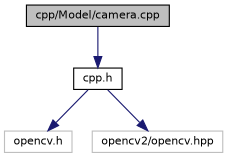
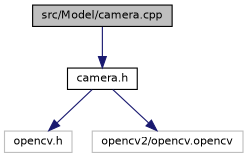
(98, 16) -> (102, 16)
(98, 79) -> (102, 79)
(158, 142) -> (168, 142)
